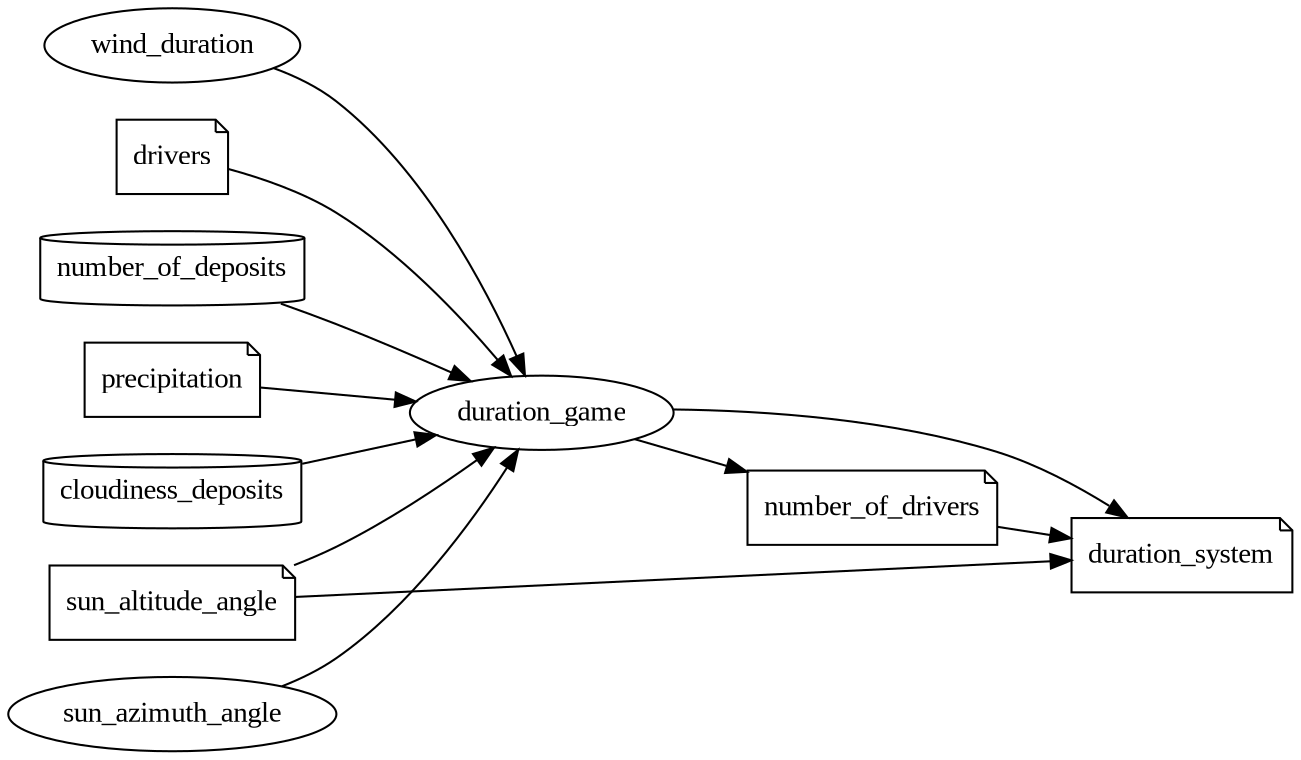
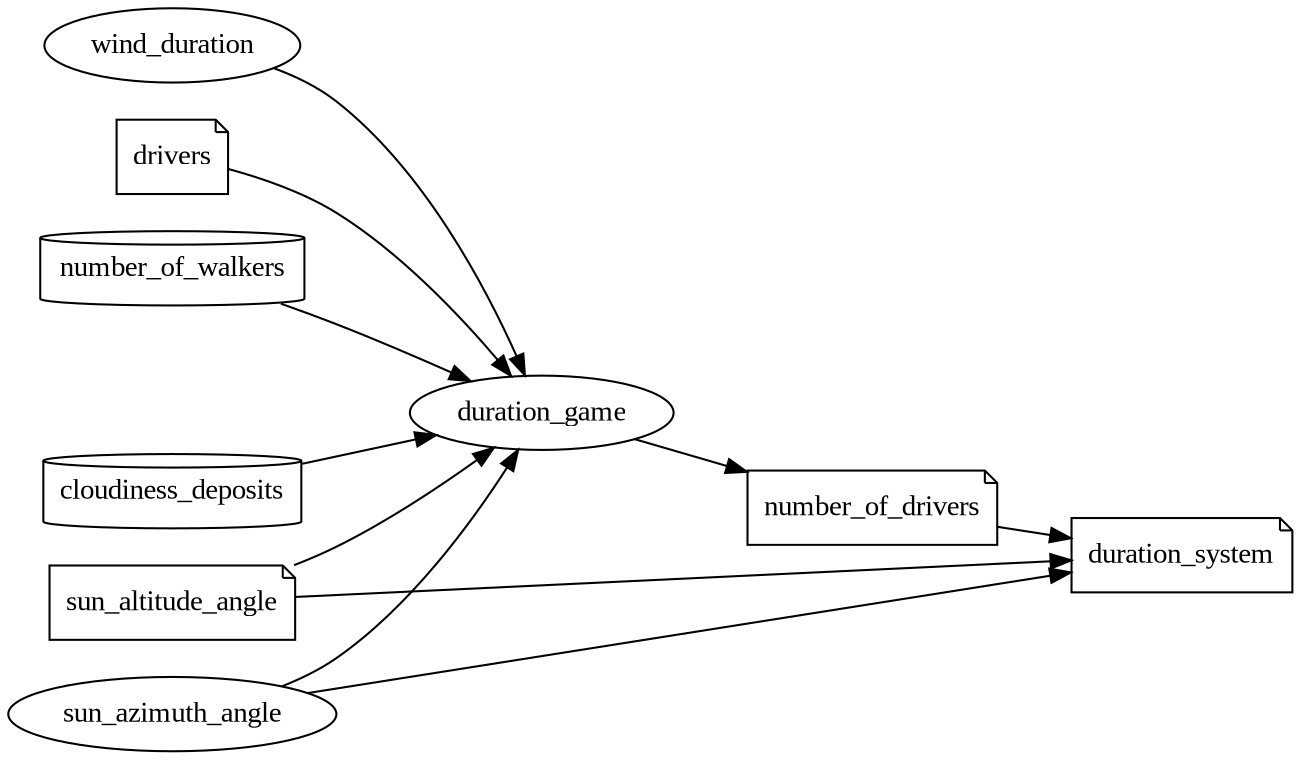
(172, 268) -> (172, 268)
(172, 380) -> none
(899, 429) -> (679, 634)
